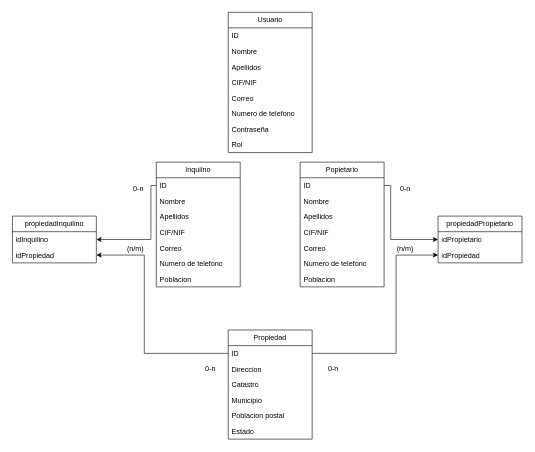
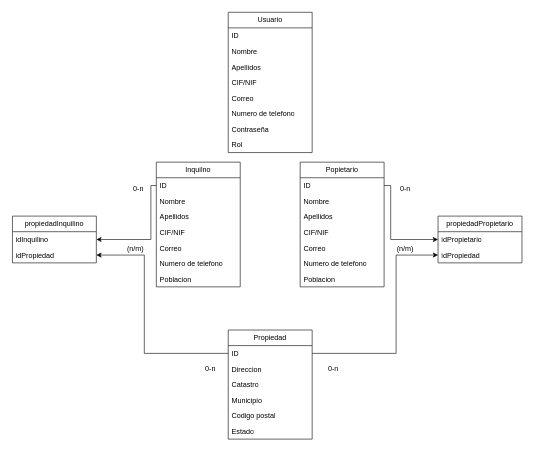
(260, 417) -> (255, 417)
